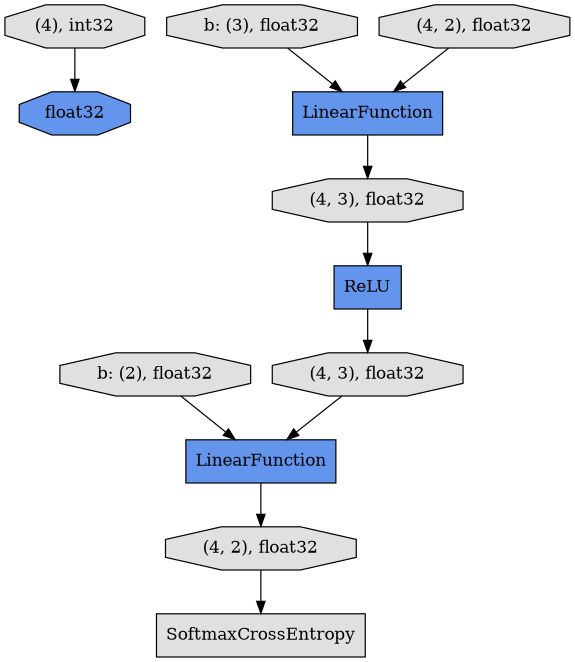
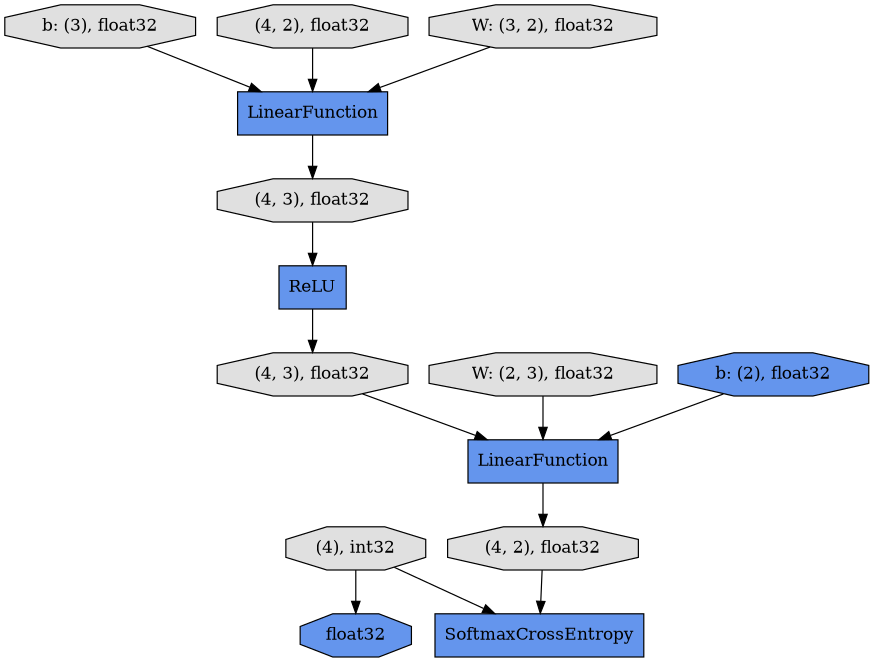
none -> (543, 26)
(155, 374) -> (773, 374)
none -> (543, 374)
none -> (439, 588)
(261, 635) -> (539, 635)
